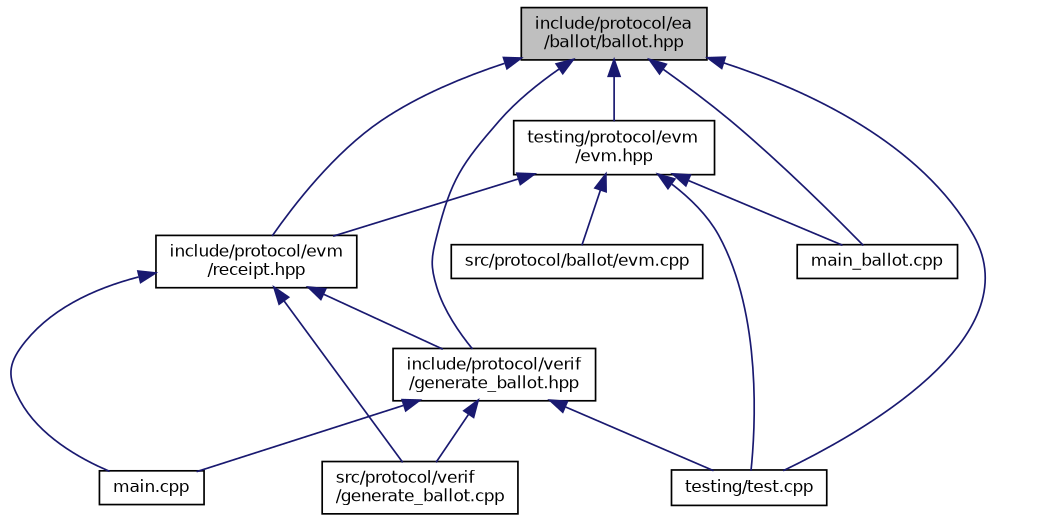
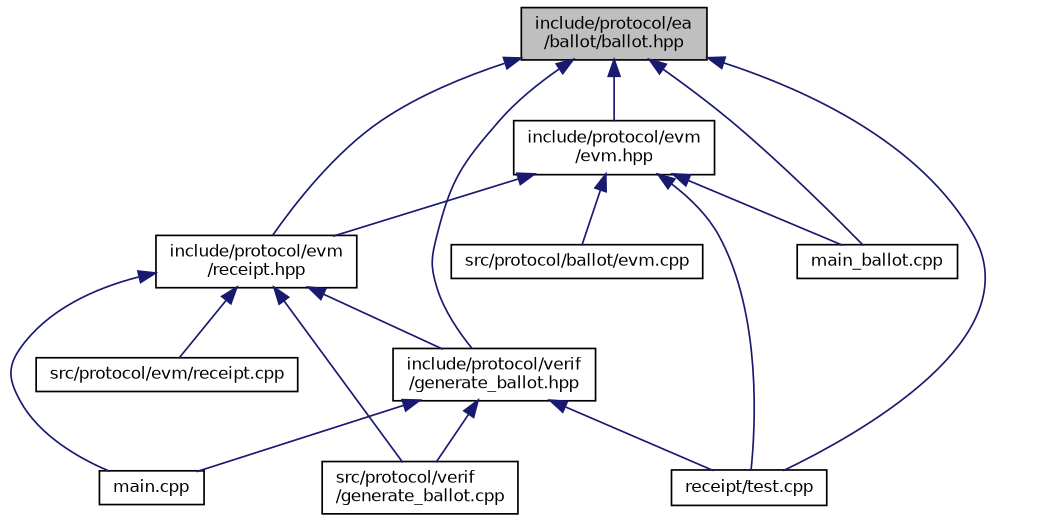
(614, 148) -> (614, 148)
none -> (167, 375)
(749, 488) -> (749, 488)
